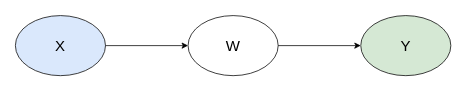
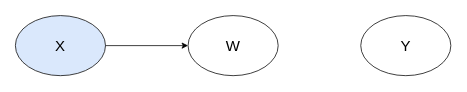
(316, 45) -> none
(405, 45) -> (405, 45)
